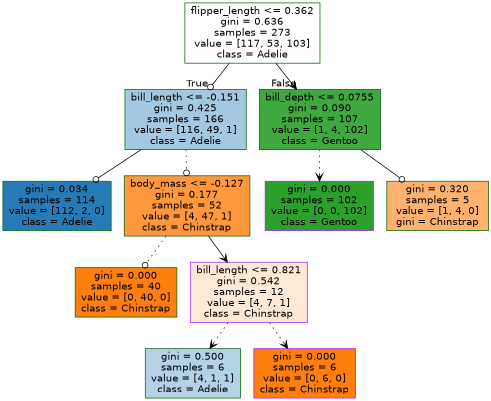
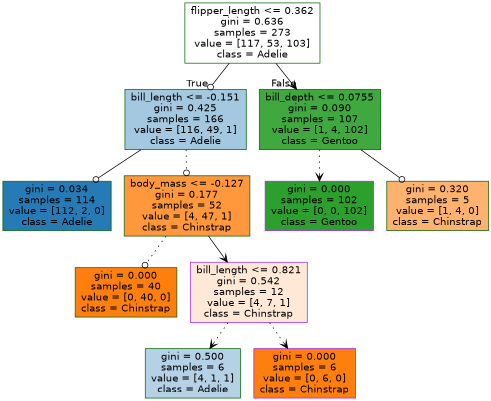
(438, 206) -> (438, 206)
